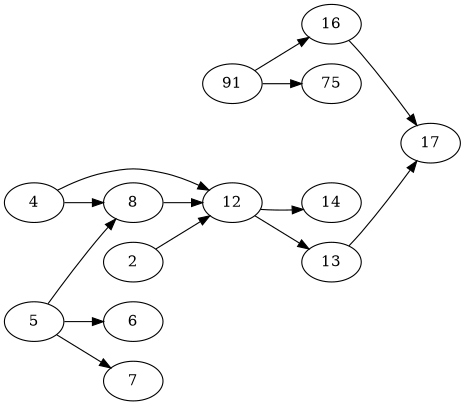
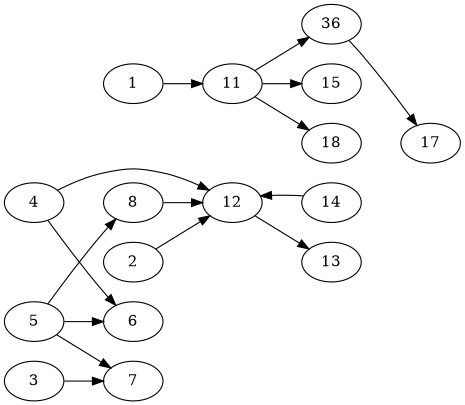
(332, 24) -> (332, 24)
none -> (133, 84)
(232, 84) -> (232, 84)
(332, 84) -> (332, 84)
none -> (332, 143)
(78, 203) -> (74, 256)
(381, 209) -> none
(276, 210) -> (287, 195)
none -> (34, 381)
